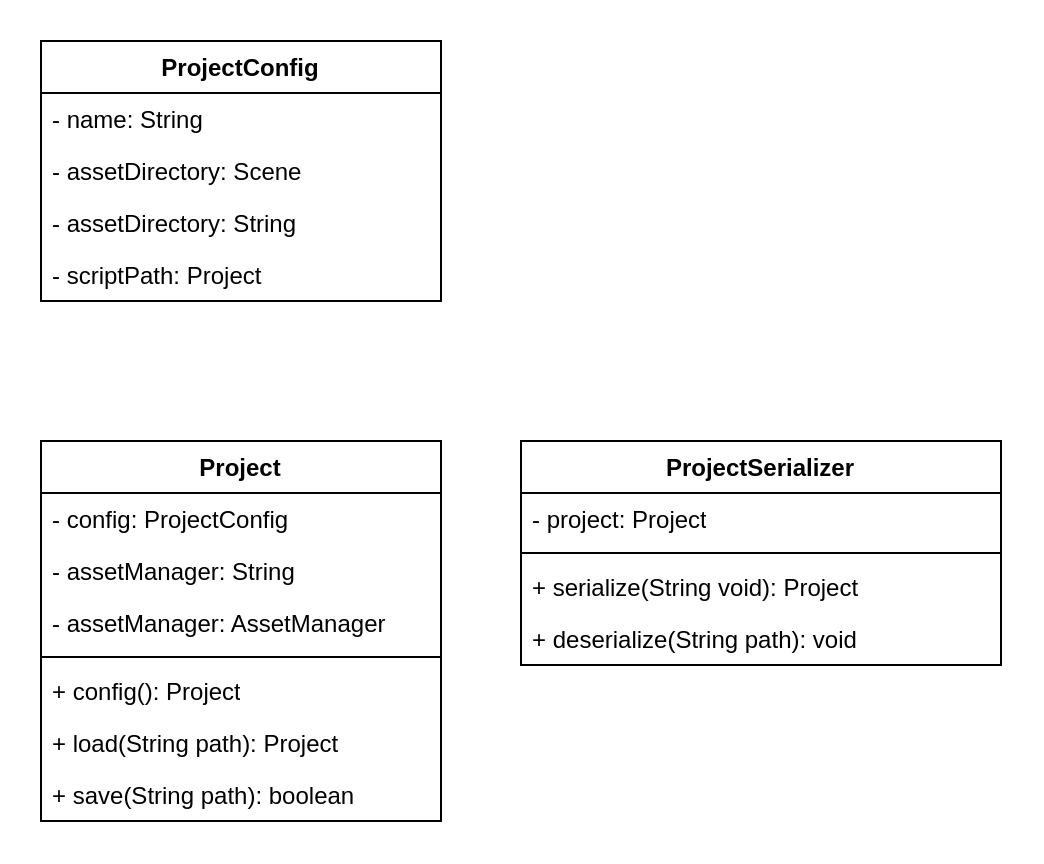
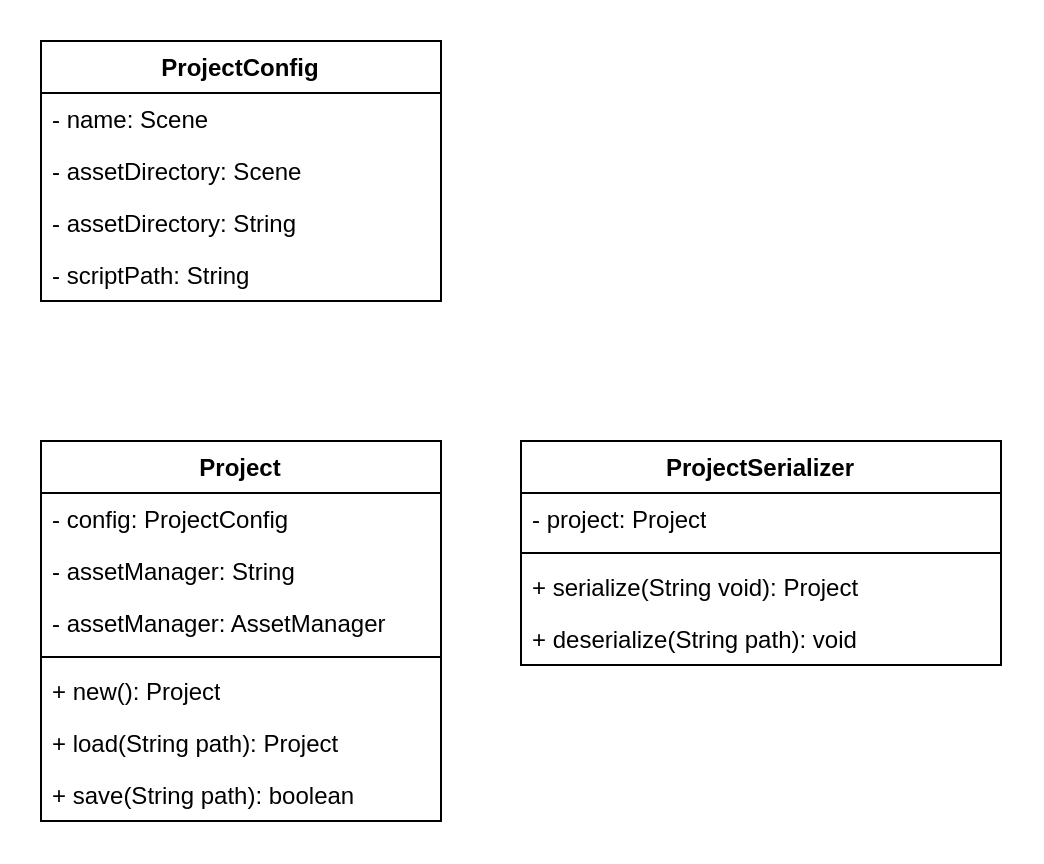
(135, 121) -> (131, 121)
(182, 277) -> (172, 277)
(168, 693) -> (151, 693)
